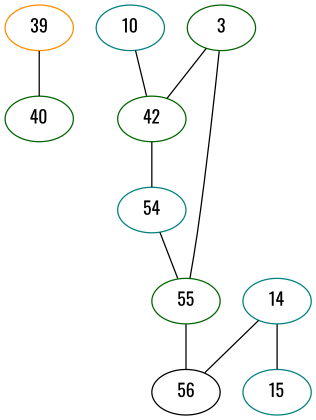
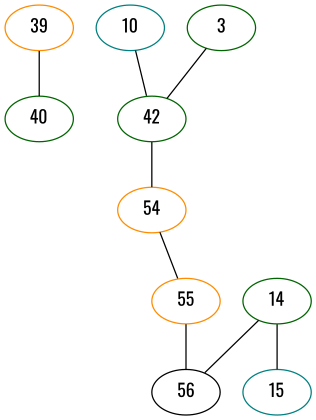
(206, 165) -> none
(152, 210) -> (152, 210)
(186, 301) -> (186, 301)
(277, 301) -> (277, 301)
